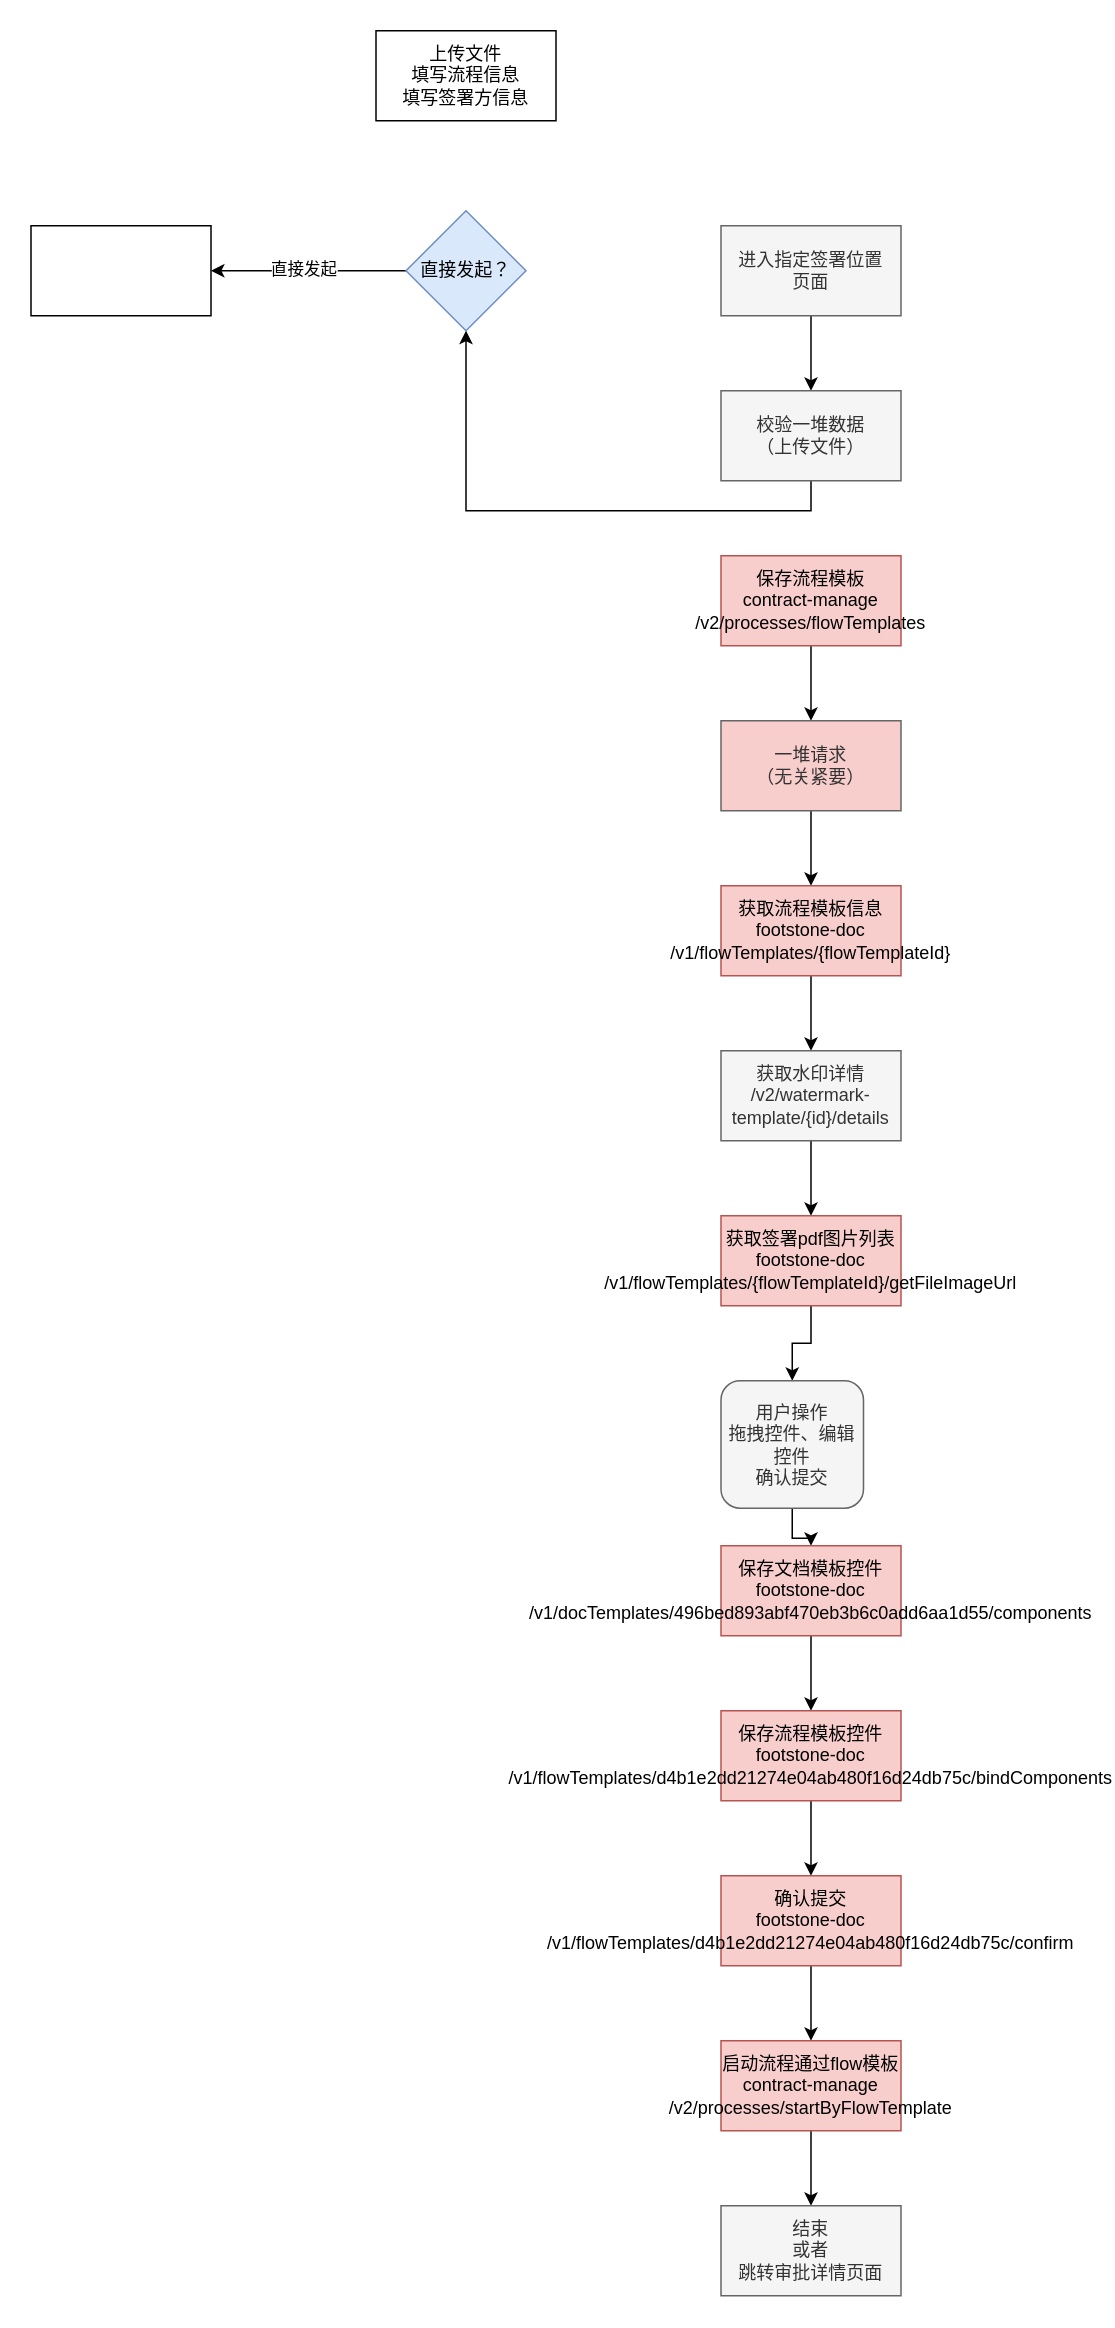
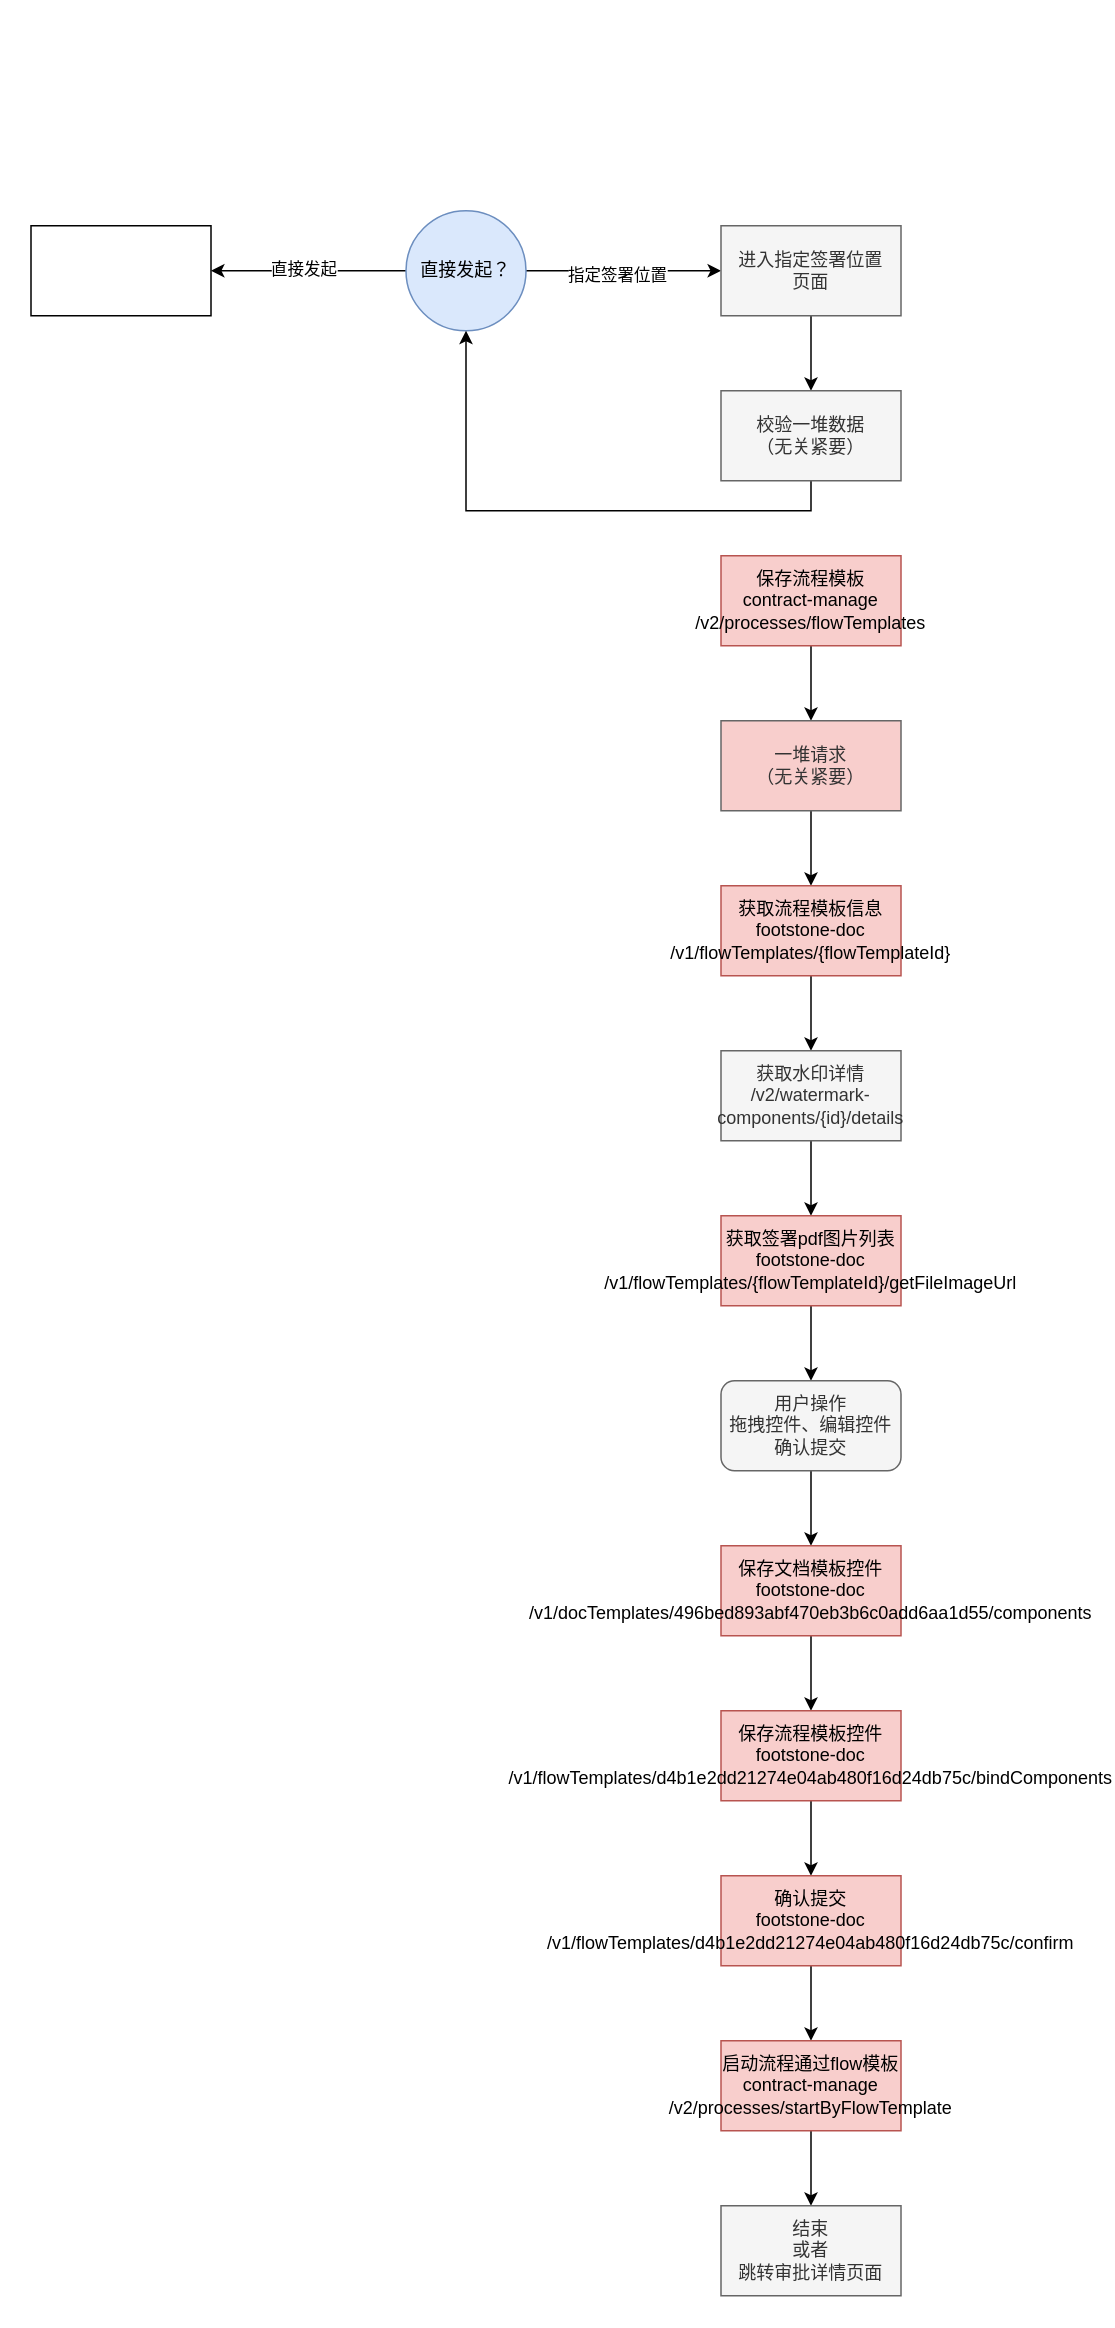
(466, 76) -> none
(466, 271) -> (466, 271)
none -> (618, 271)
(811, 436) -> (811, 436)
(811, 1096) -> (811, 1096)
(792, 1445) -> (811, 1426)
